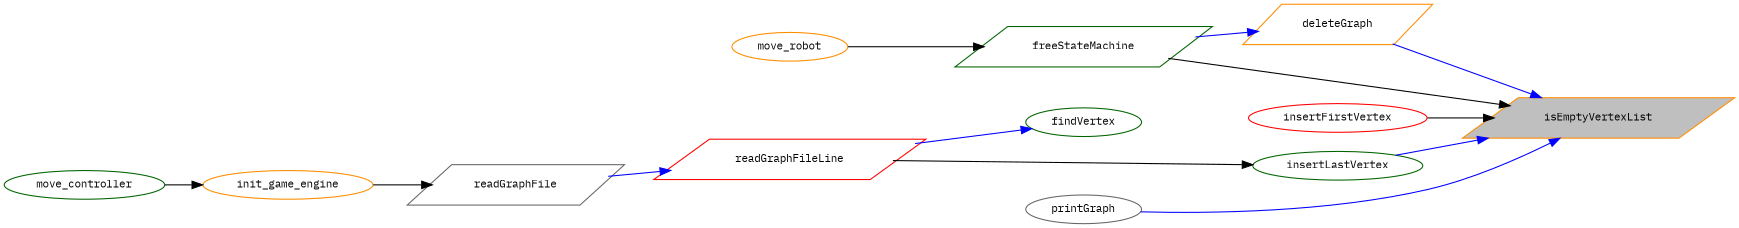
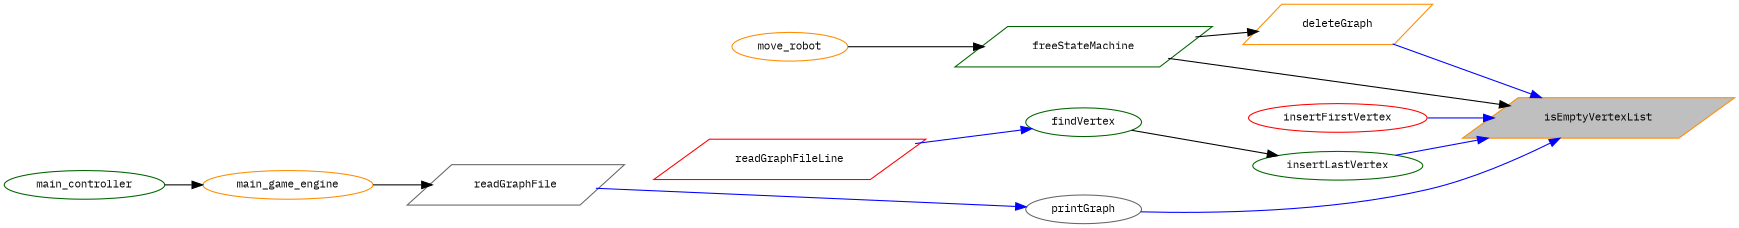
(1221, 35) -> (1221, 35)
(1455, 118) -> (1455, 118)
(1068, 163) -> (1200, 142)
(634, 174) -> (806, 197)
(84, 185) -> (84, 185)
(288, 185) -> (288, 185)
